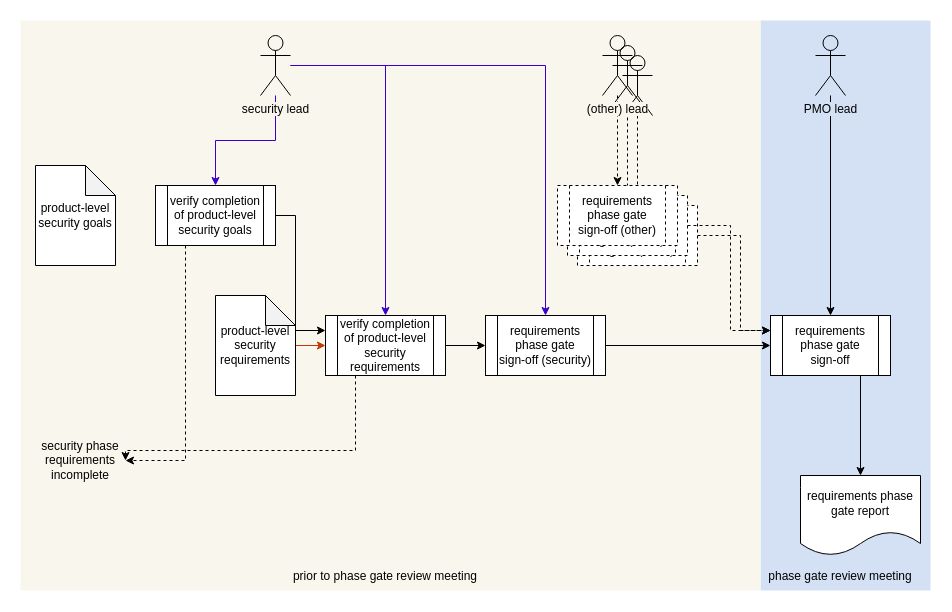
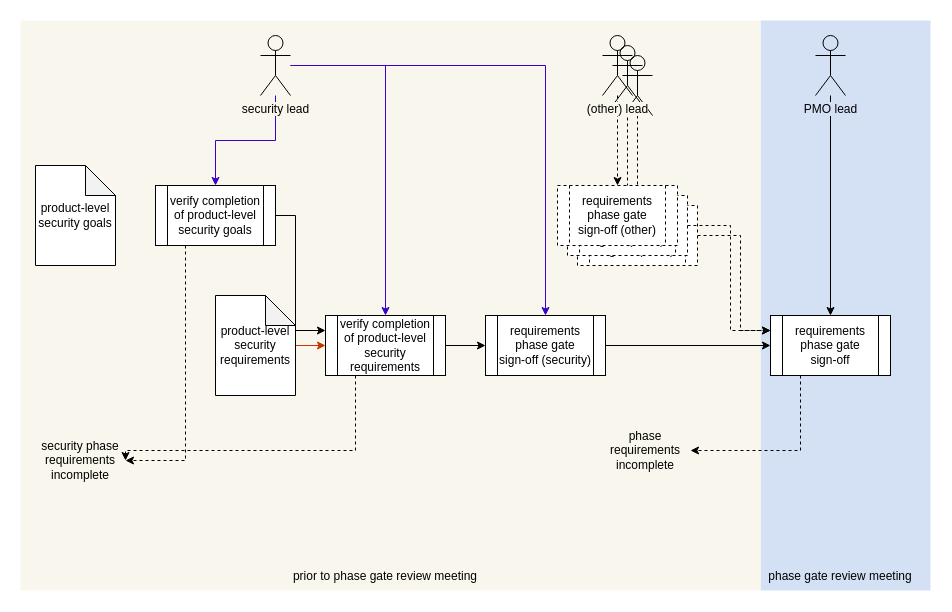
(861, 422) -> none
none -> (646, 451)
none -> (786, 451)
(861, 516) -> none
